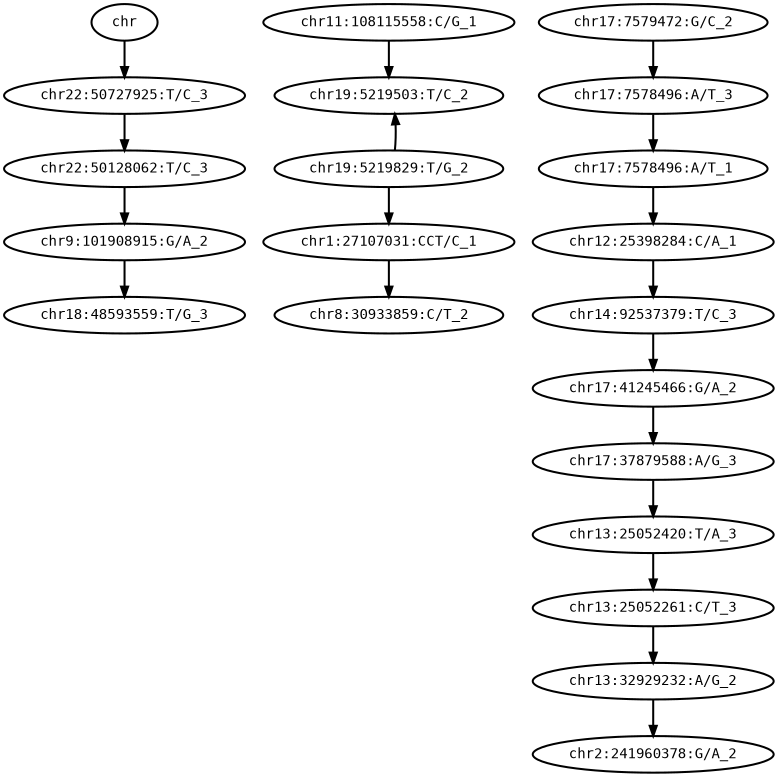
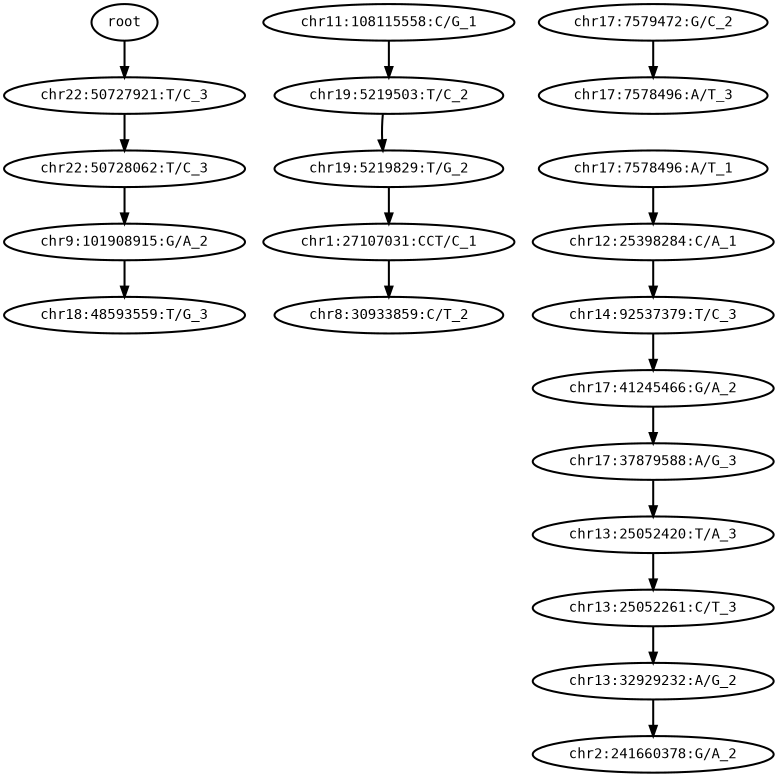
(125, 22) -> (125, 22)
(125, 96) -> (125, 96)
(653, 127) -> none
(396, 137) -> (382, 127)
(125, 169) -> (125, 169)
(653, 754) -> (653, 754)
